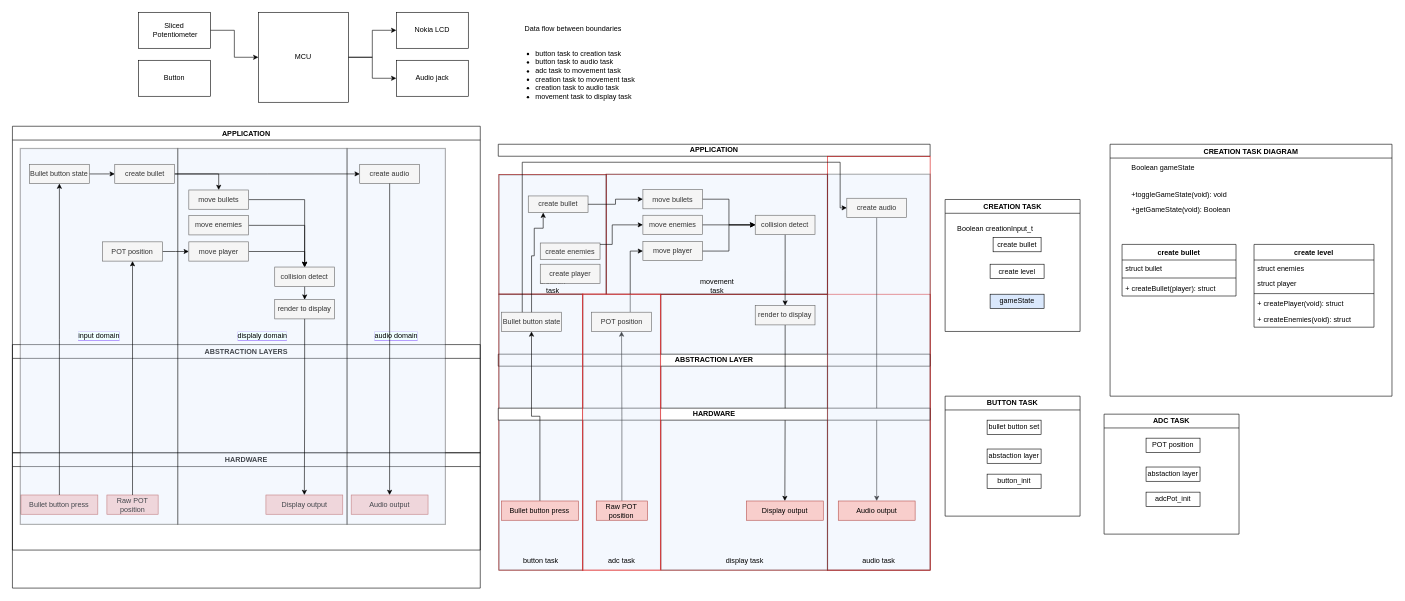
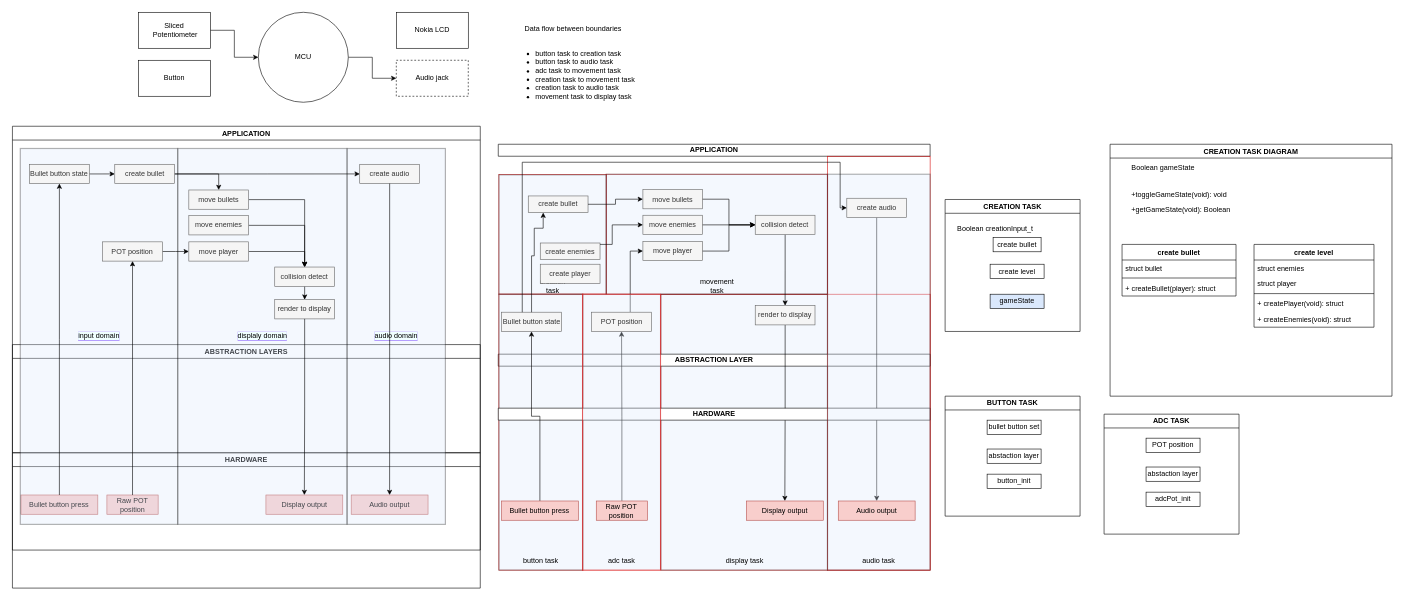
(372, 30) -> none
(303, 57) -> (303, 57)
(432, 78) -> (432, 78)
